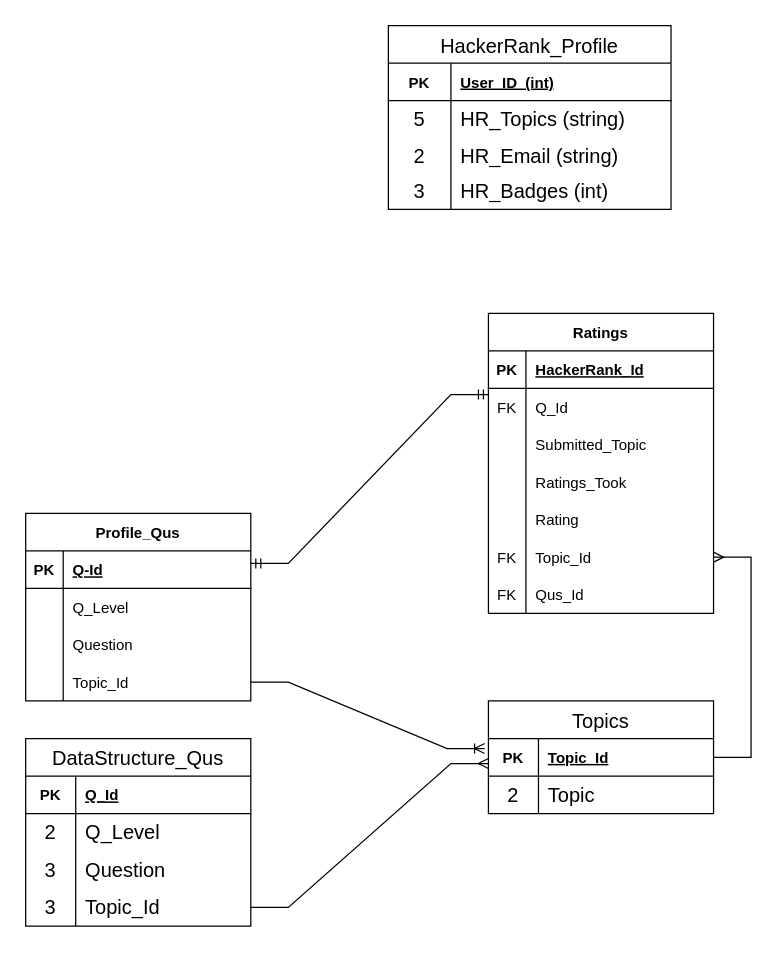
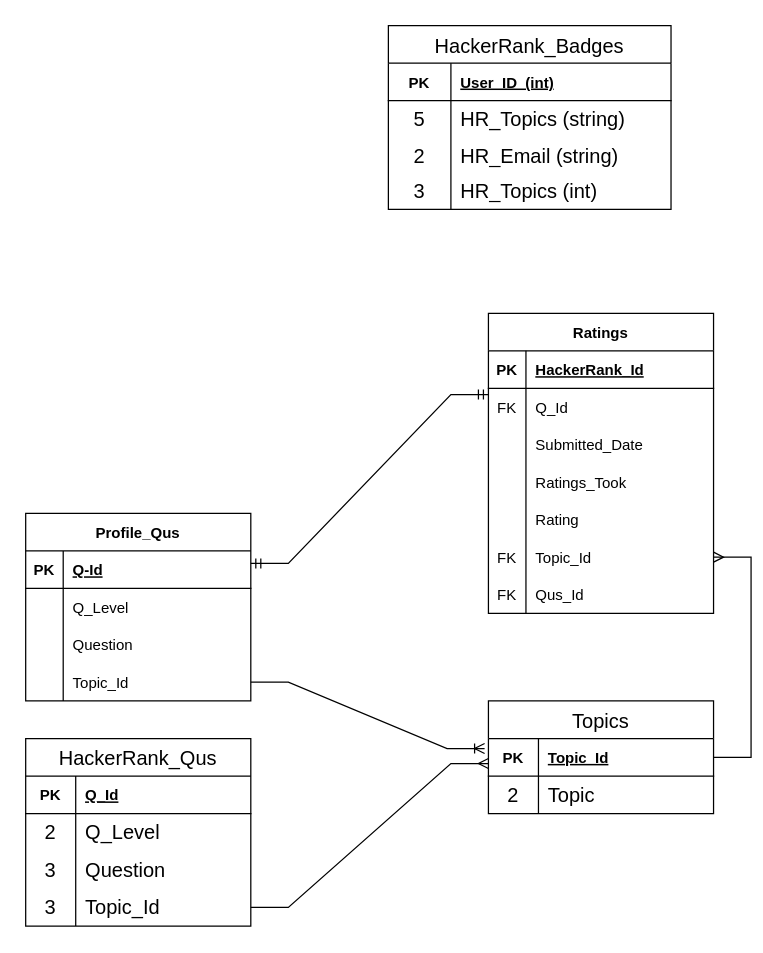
(529, 46) -> (529, 46)
(539, 191) -> (537, 191)
(594, 445) -> (592, 445)
(138, 758) -> (138, 758)
